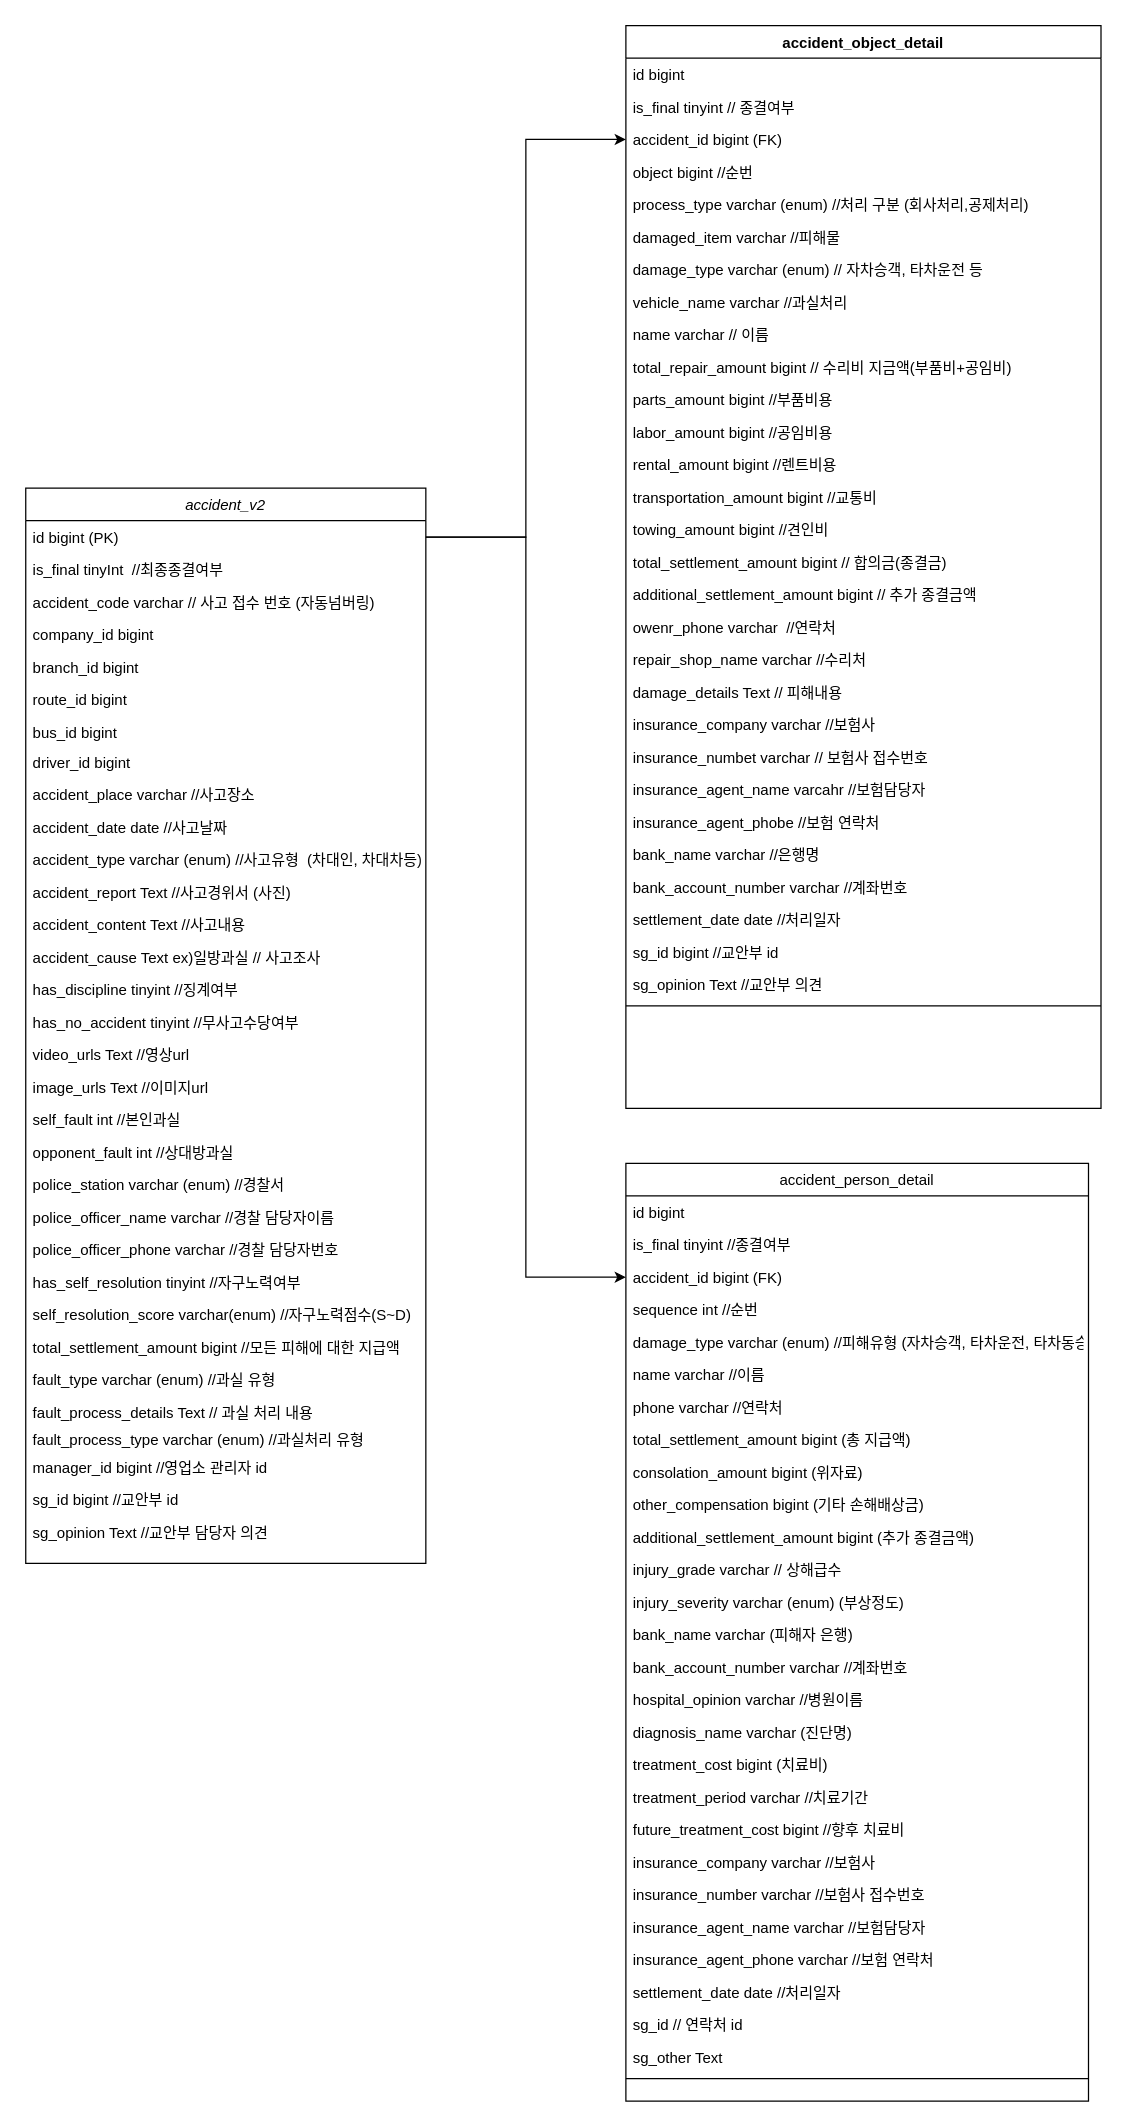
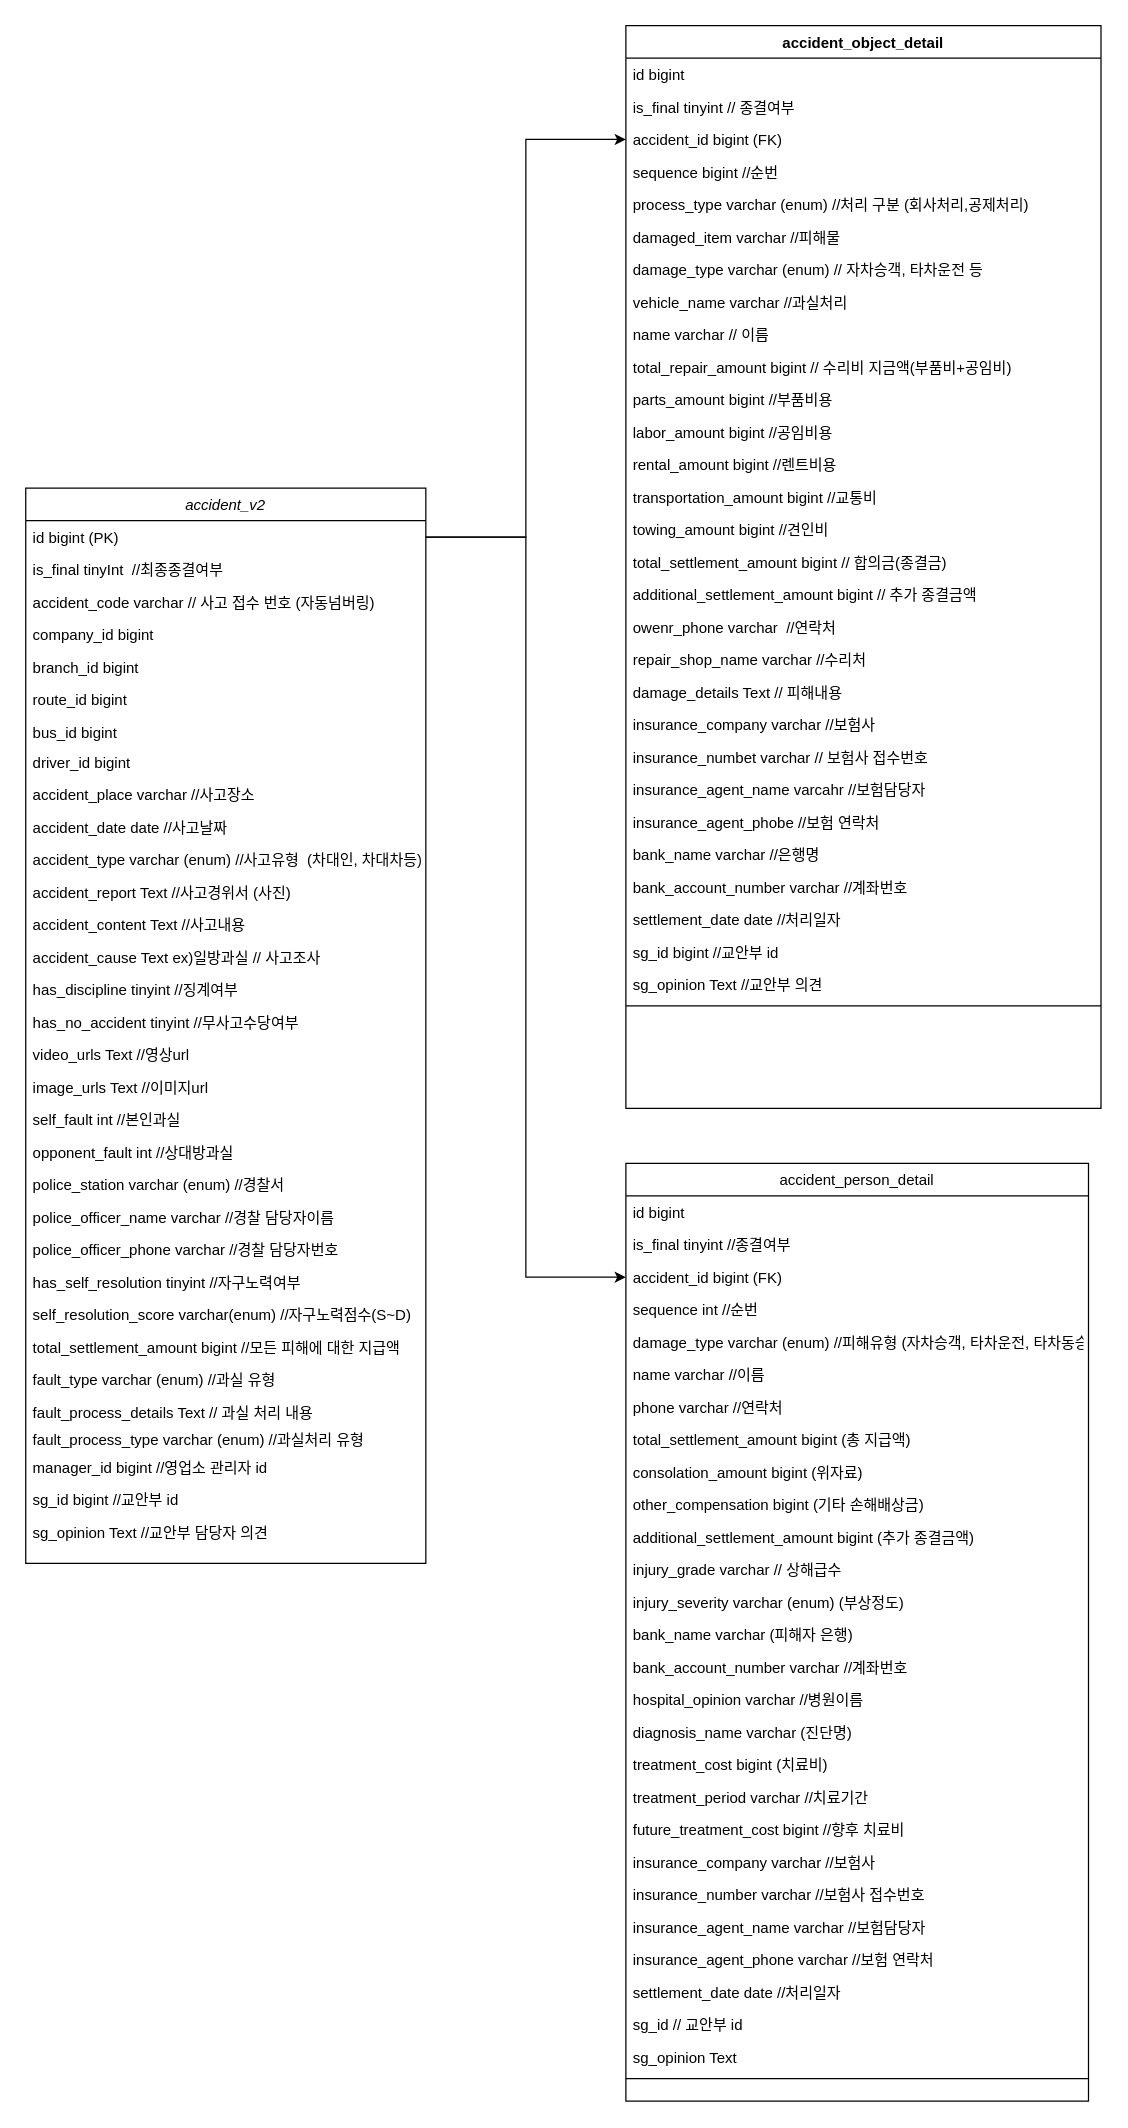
(707, 173) -> (715, 173)
(696, 2025) -> (696, 2025)
(685, 2058) -> (690, 2058)
